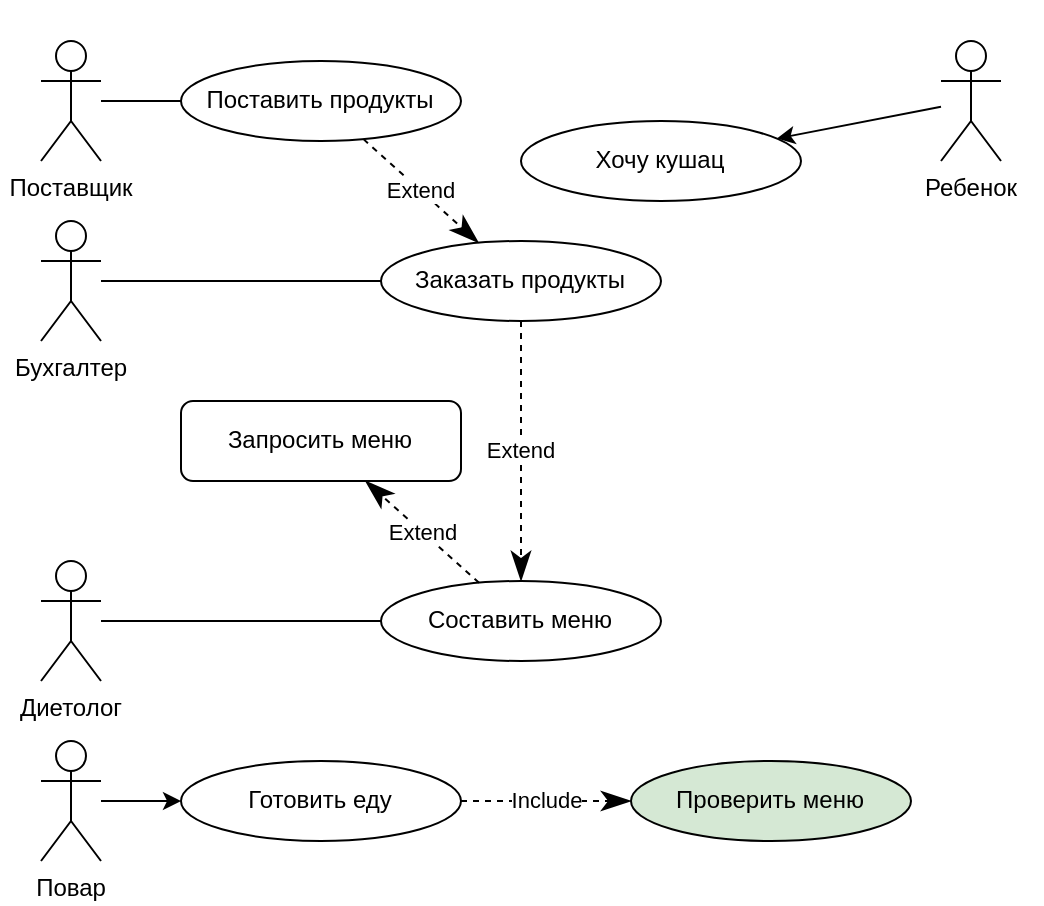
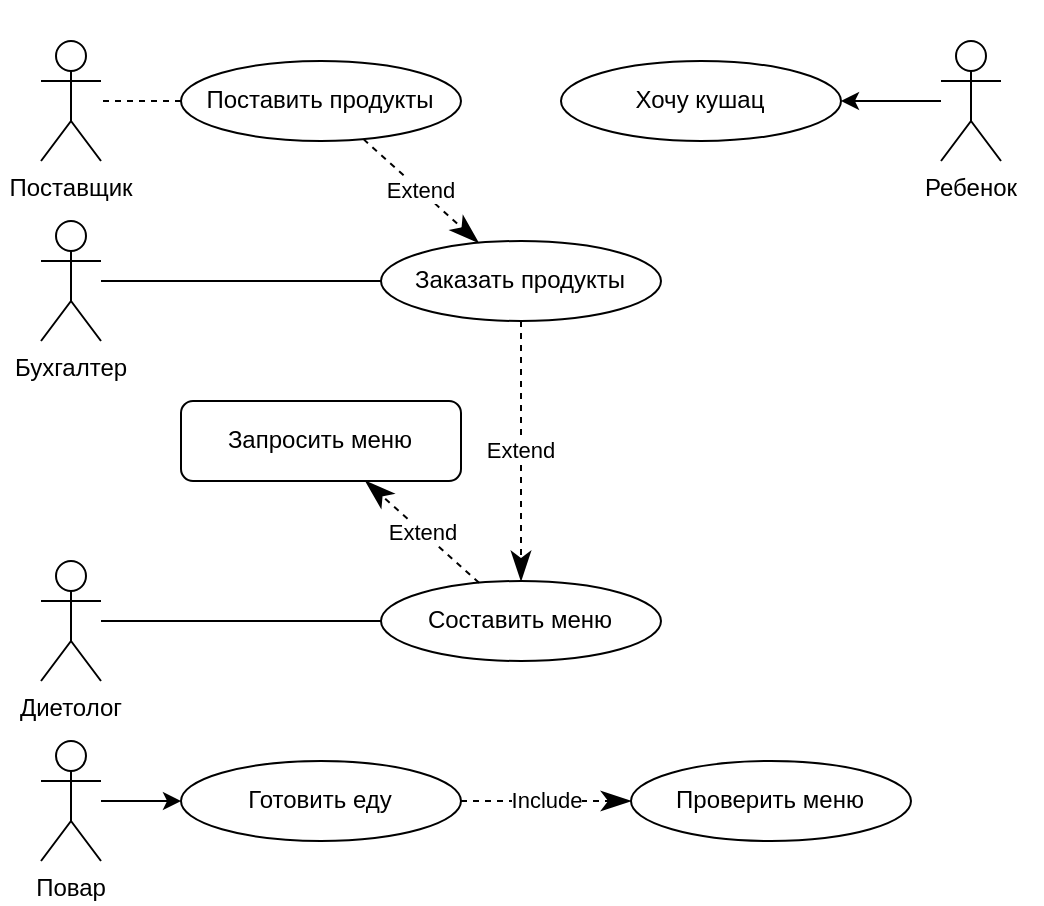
(139, 101) -> (139, 101)
(661, 161) -> (701, 101)
(771, 801) -> (771, 801)
